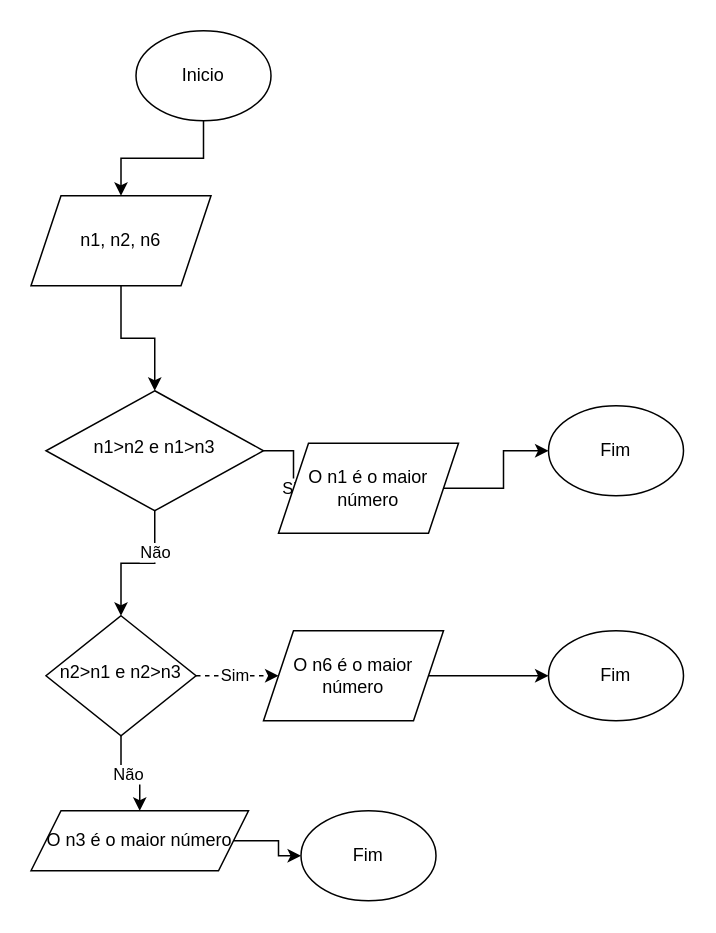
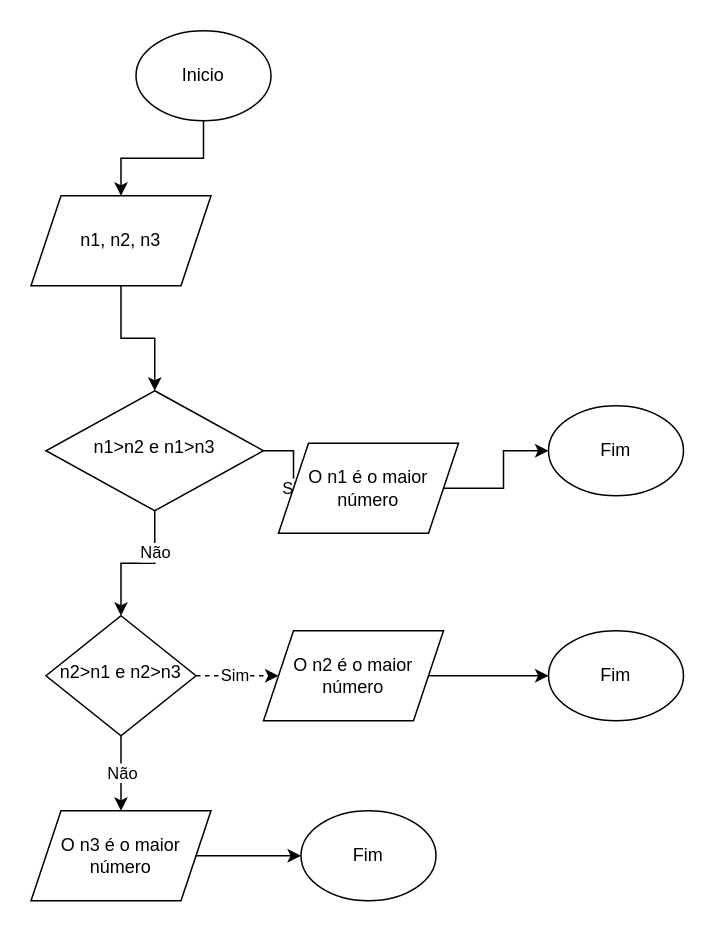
(121, 241) -> (121, 241)
(353, 676) -> (353, 676)
(140, 841) -> (121, 856)
